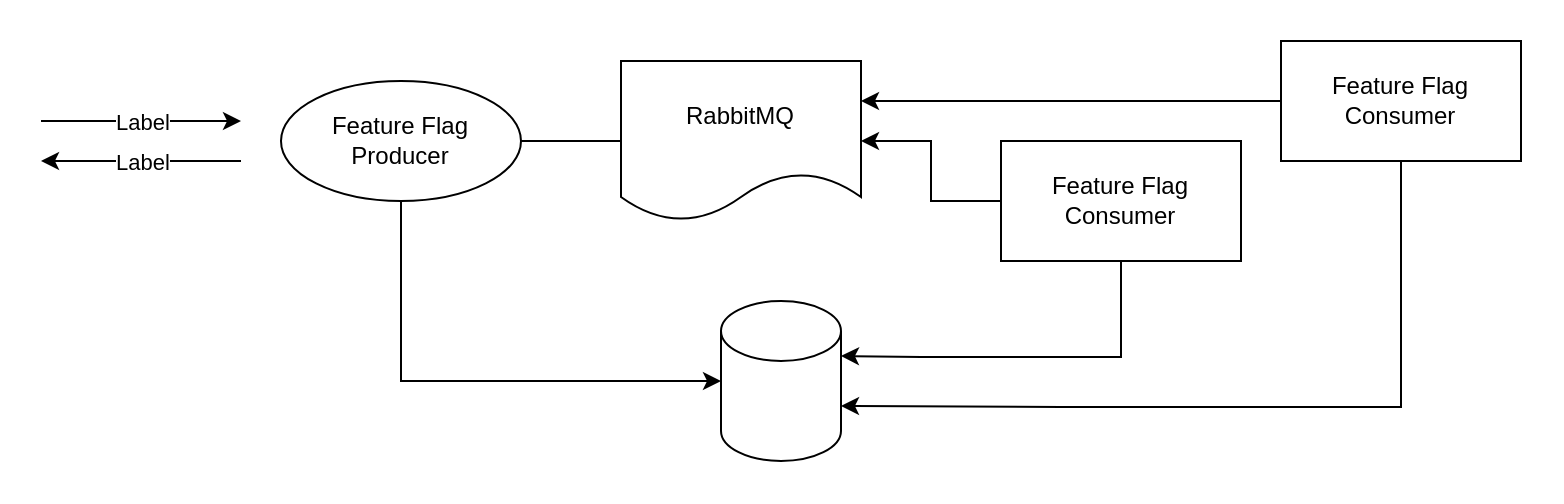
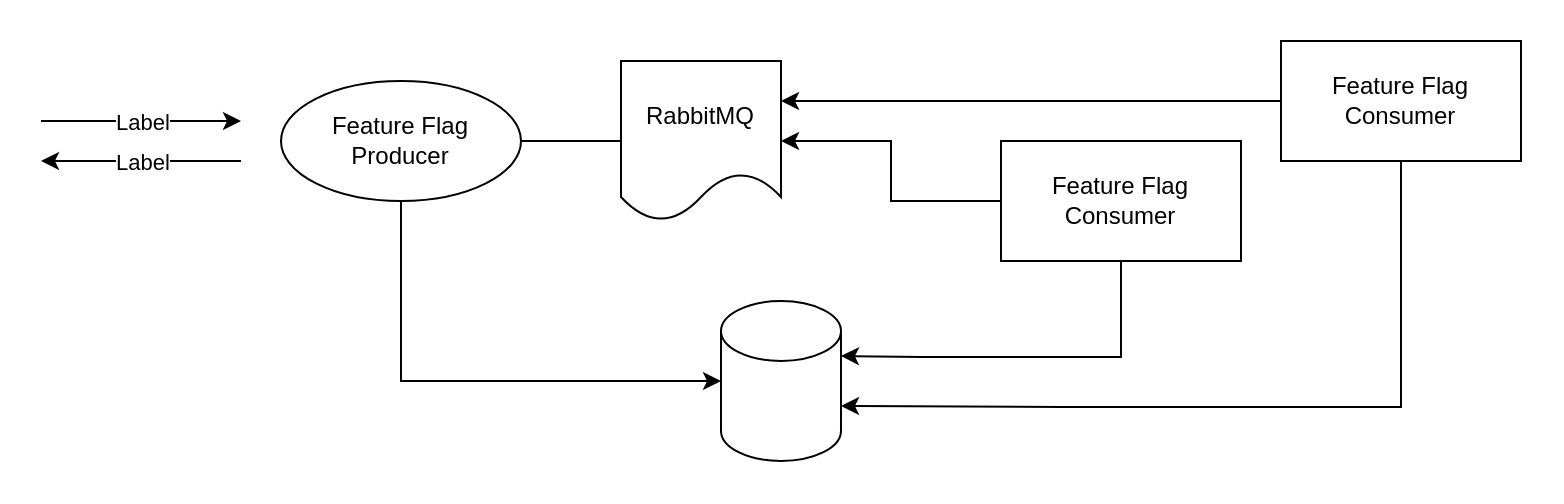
(741, 141) -> (701, 141)
